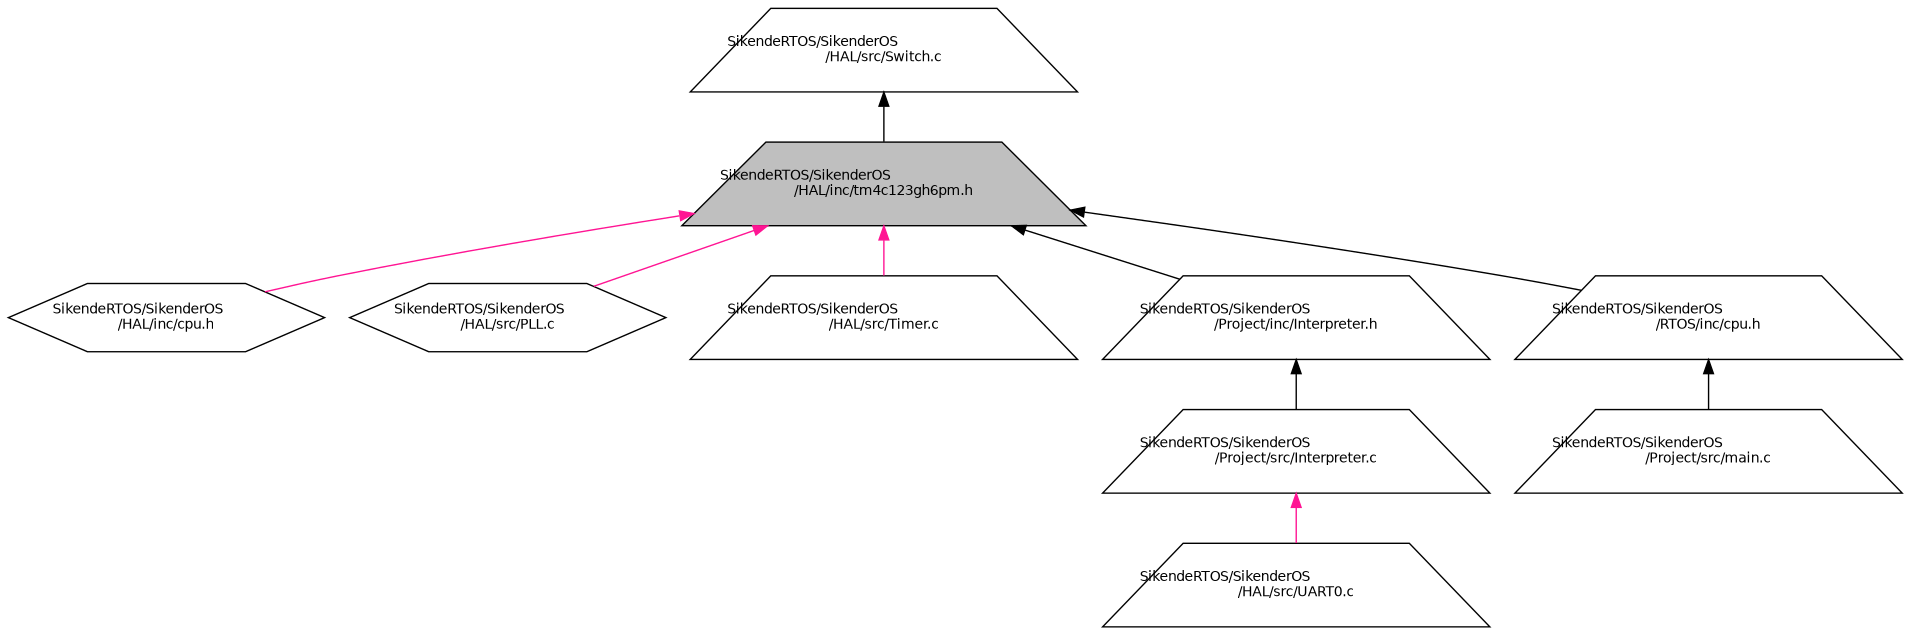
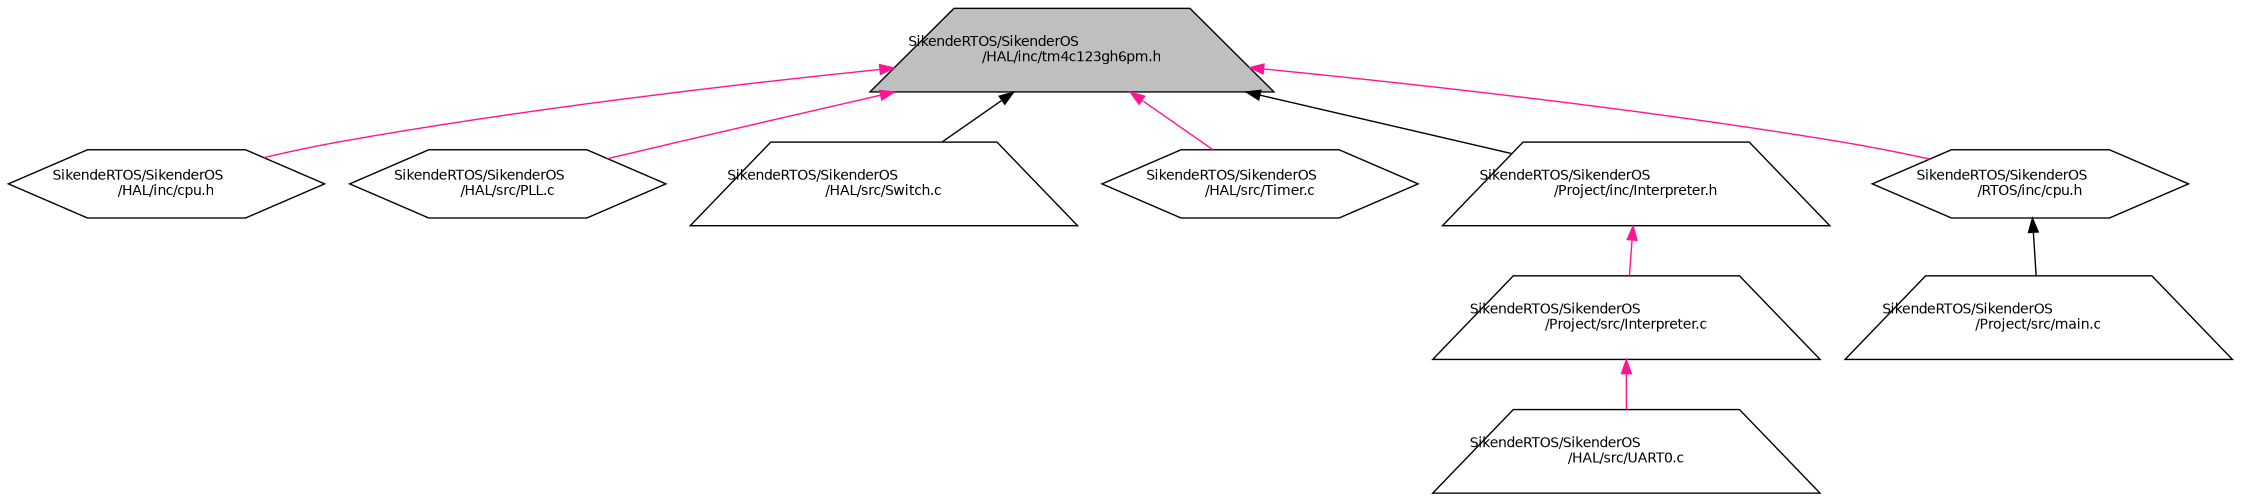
(884, 124) -> (972, 121)
(1333, 248) -> (1598, 107)
(884, 318) -> (1260, 184)
(1709, 318) -> (2030, 184)
(1296, 392) -> (1631, 258)
